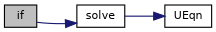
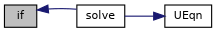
(51, 23) -> (63, 9)
